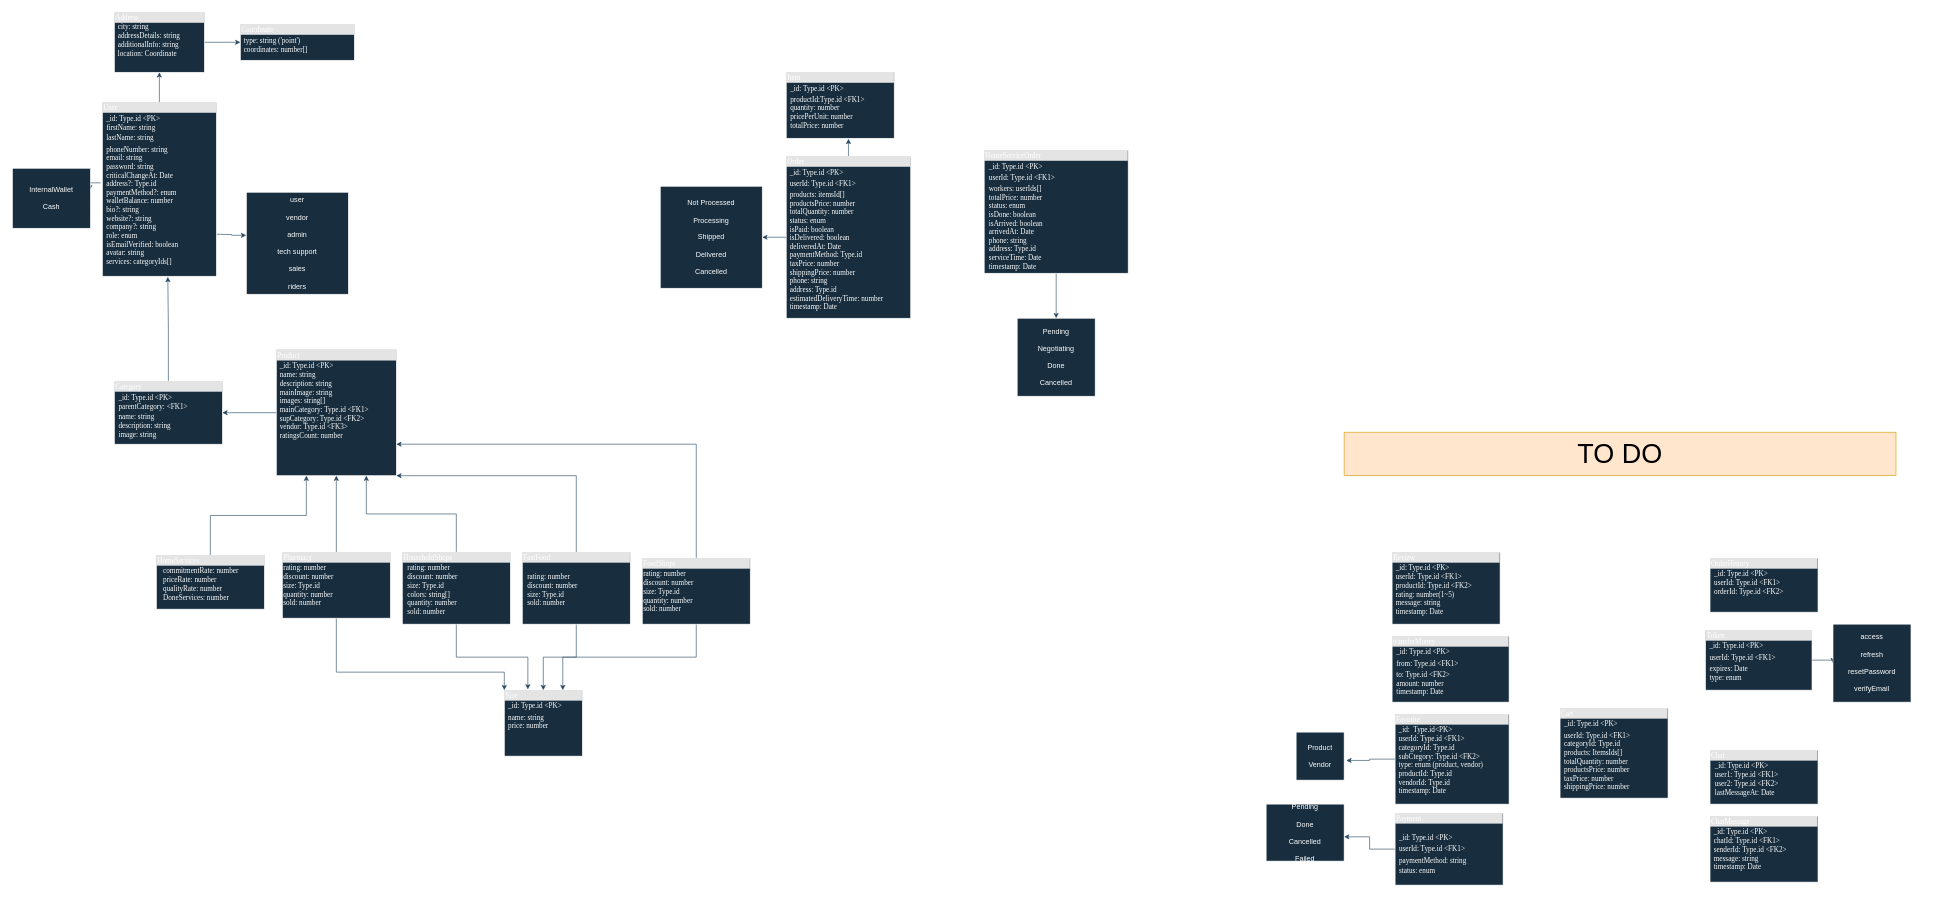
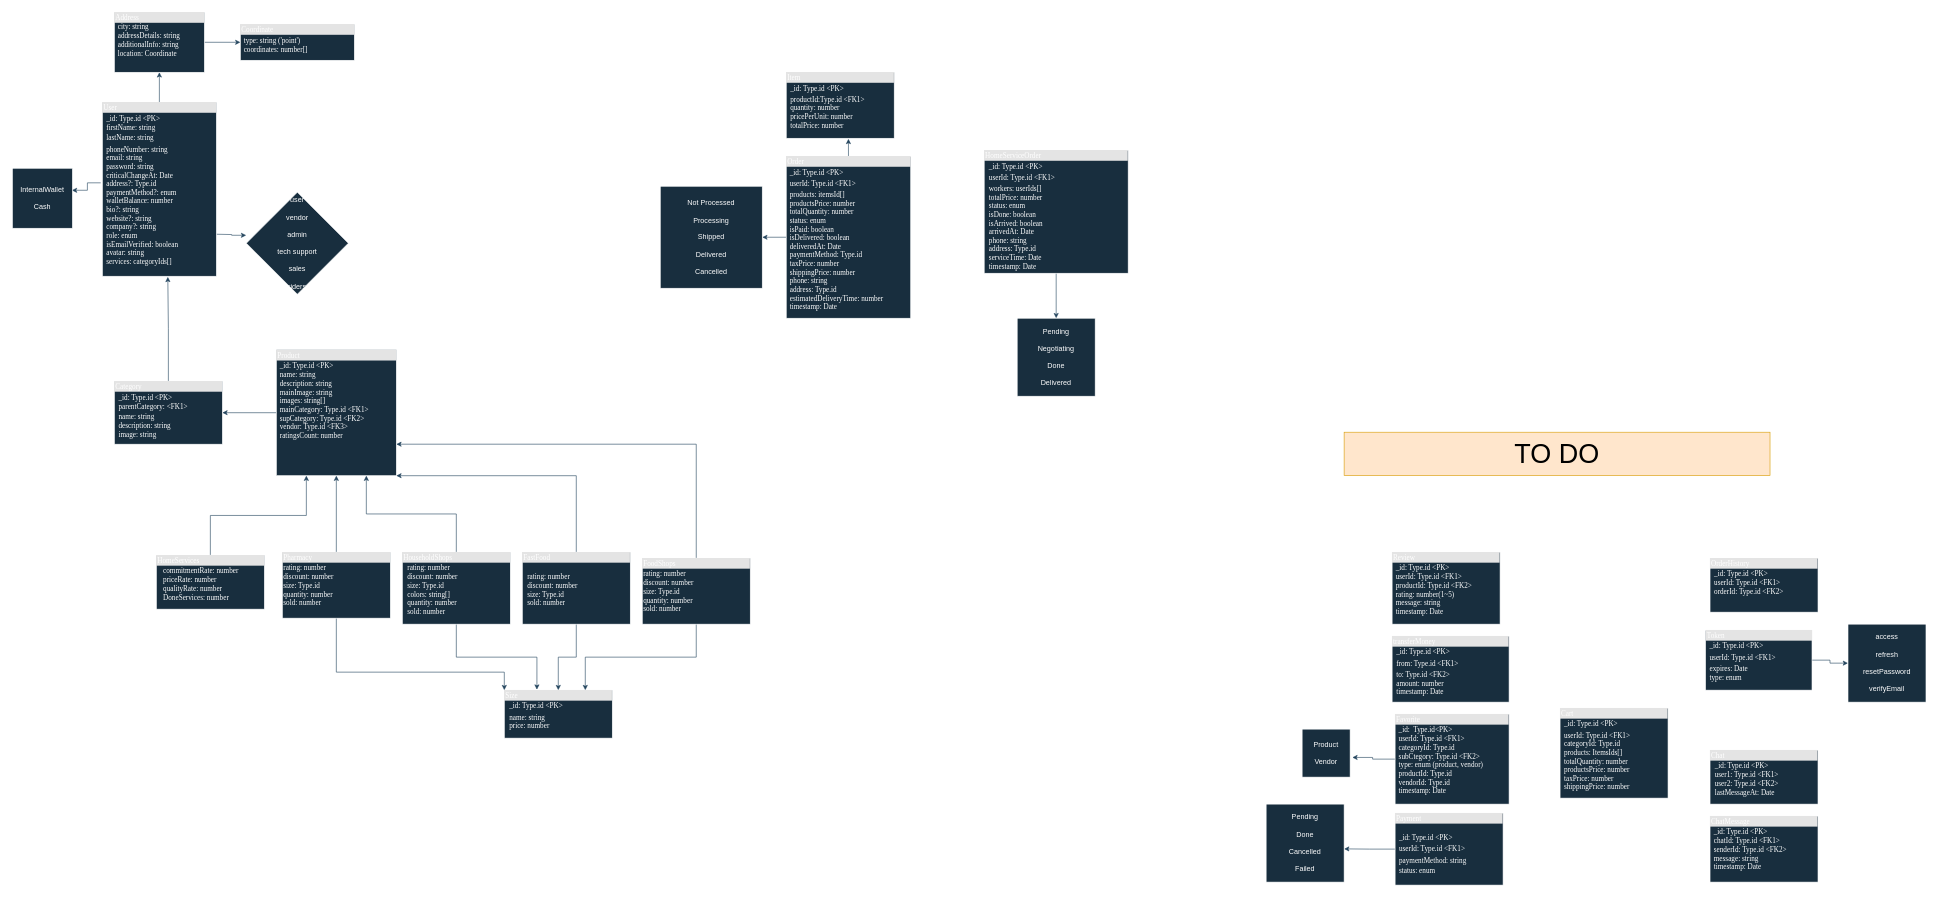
(51, 198) -> (42, 198)
(297, 243) -> (297, 243)
(1056, 357) -> (1056, 357)
(1620, 454) -> (1557, 454)
(1872, 663) -> (1887, 663)
(543, 723) -> (558, 714)
(1320, 756) -> (1326, 753)
(1305, 833) -> (1305, 843)
